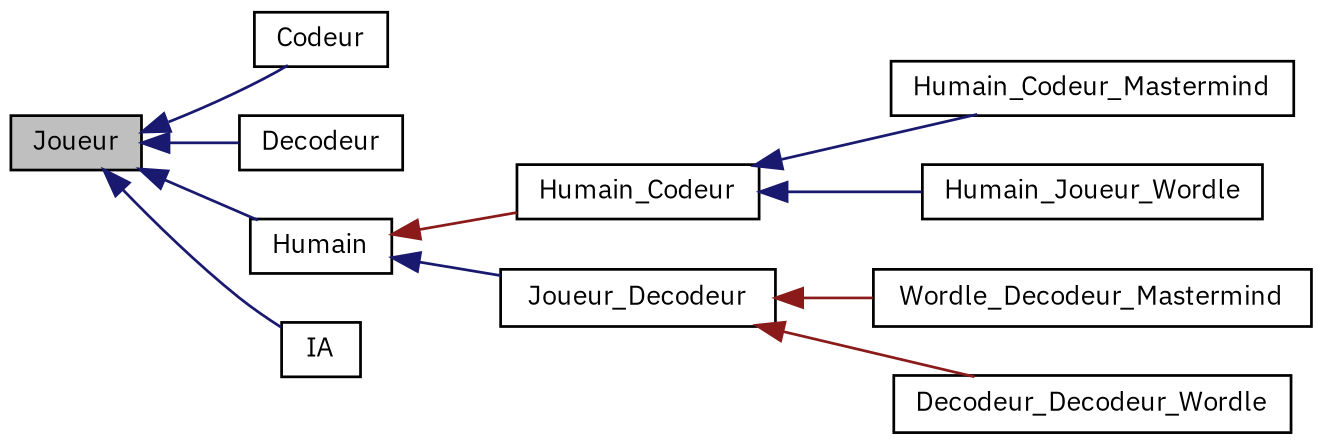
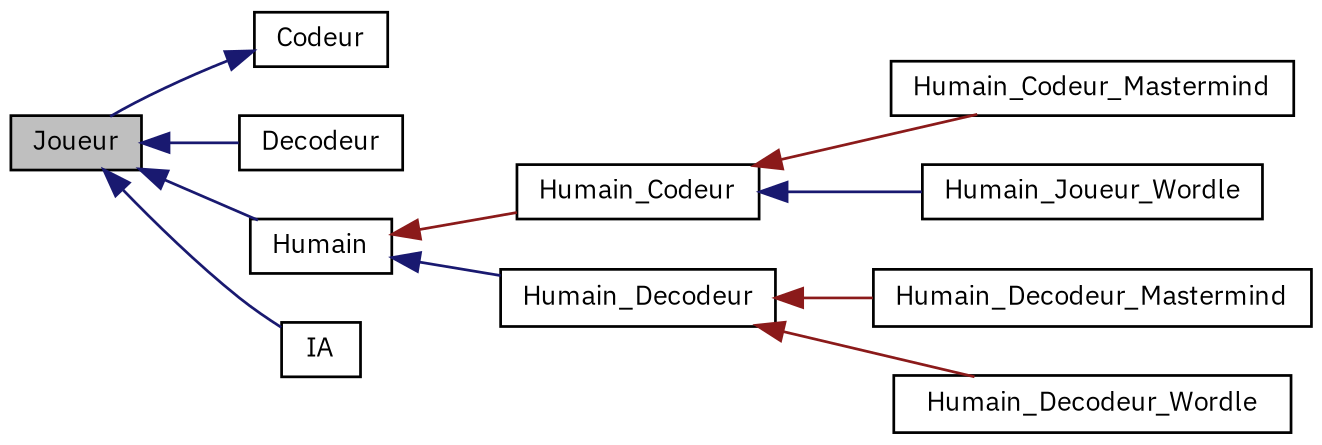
(229, 96) -> (168, 87)
(879, 137) -> (879, 137)
(638, 298) -> (638, 298)
(1092, 298) -> (1092, 298)
(1092, 404) -> (1092, 404)
